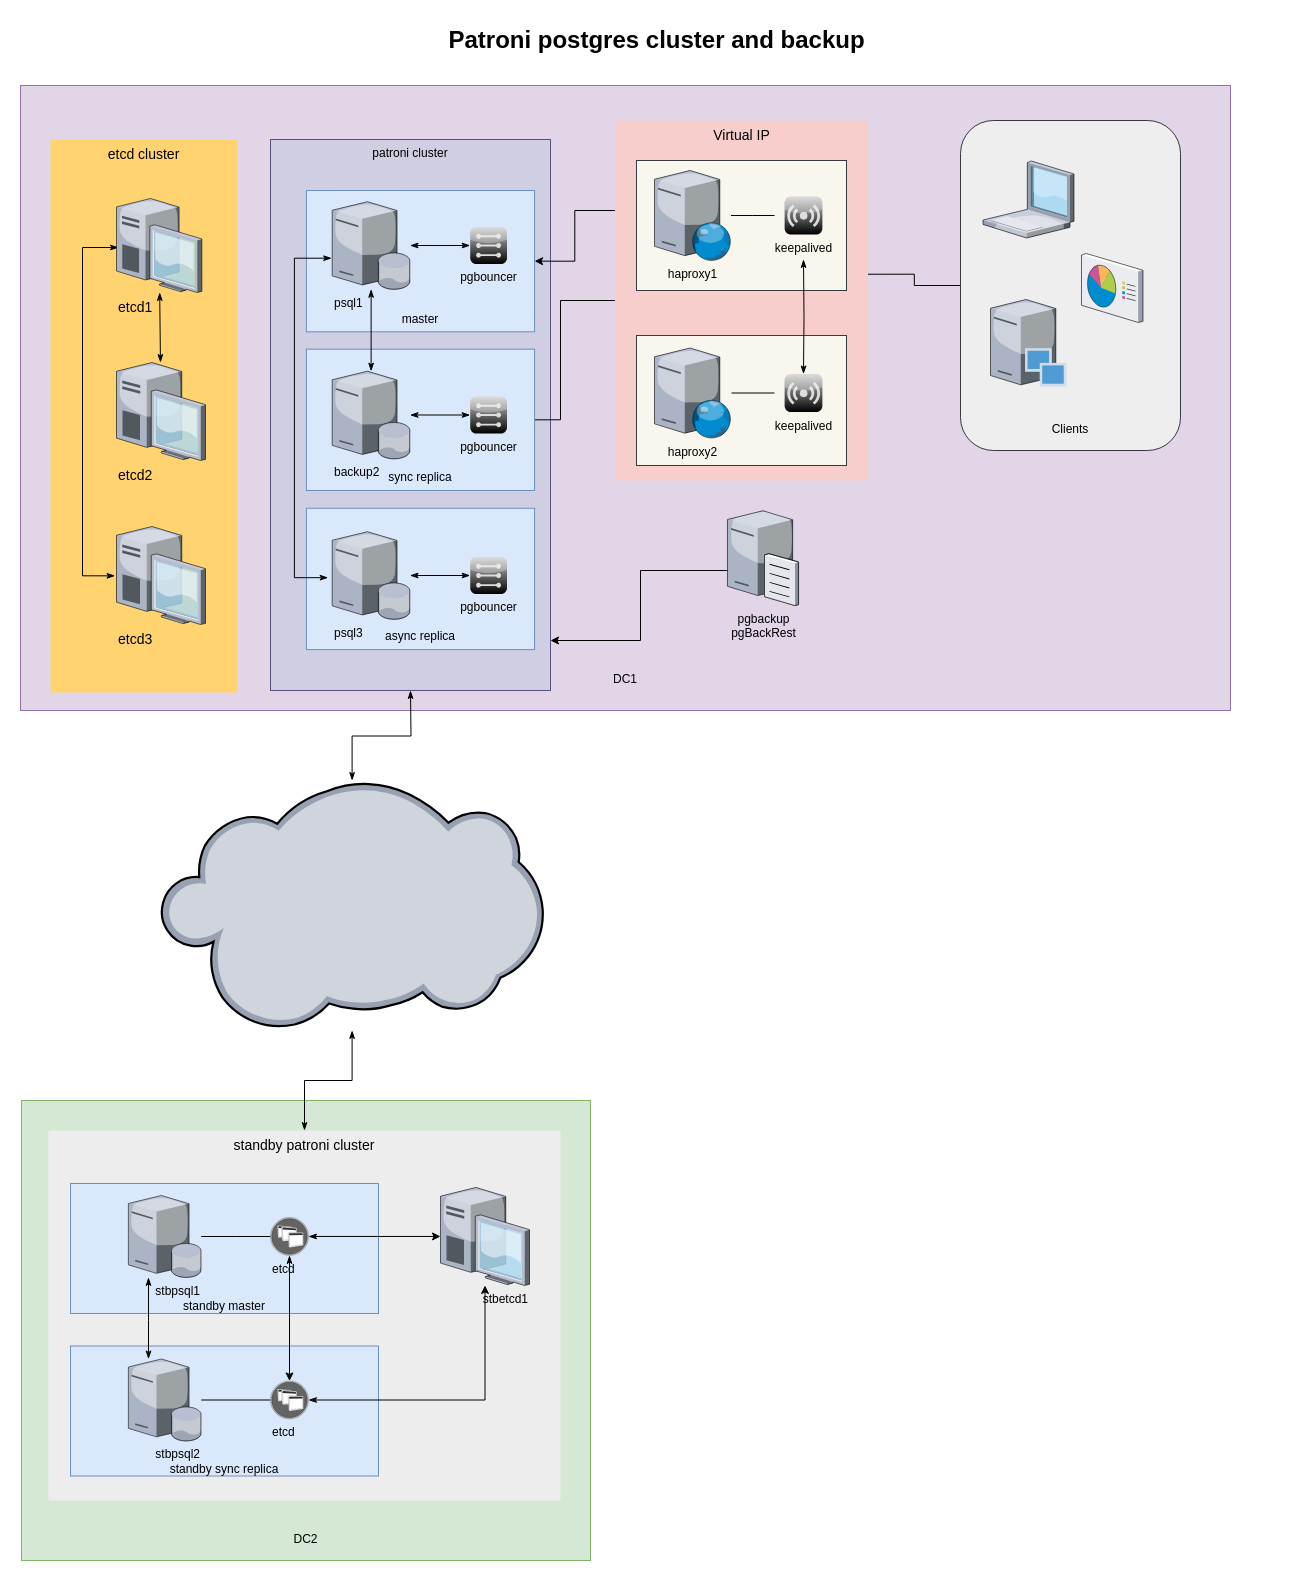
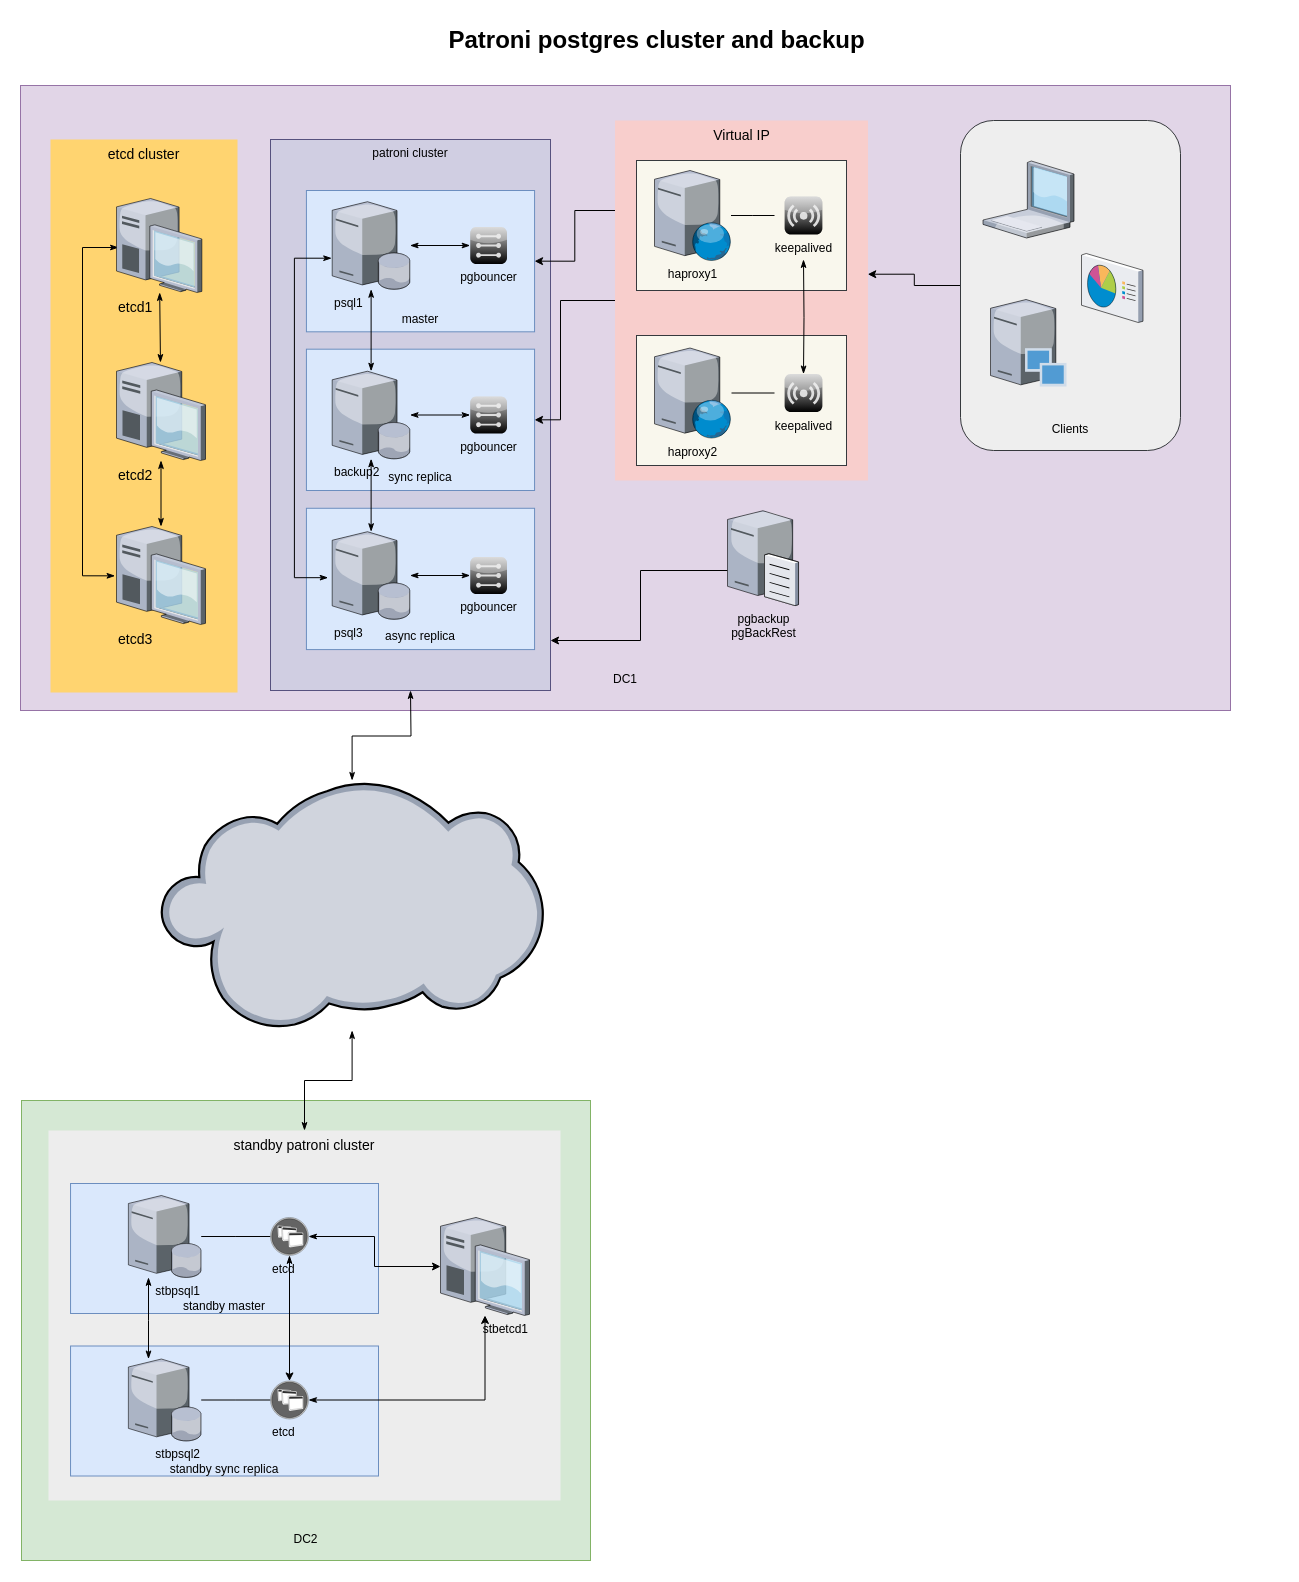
(873, 274) -> (876, 274)
(540, 420) -> (543, 420)
none -> (161, 494)
none -> (371, 495)
(485, 1236) -> (485, 1266)
